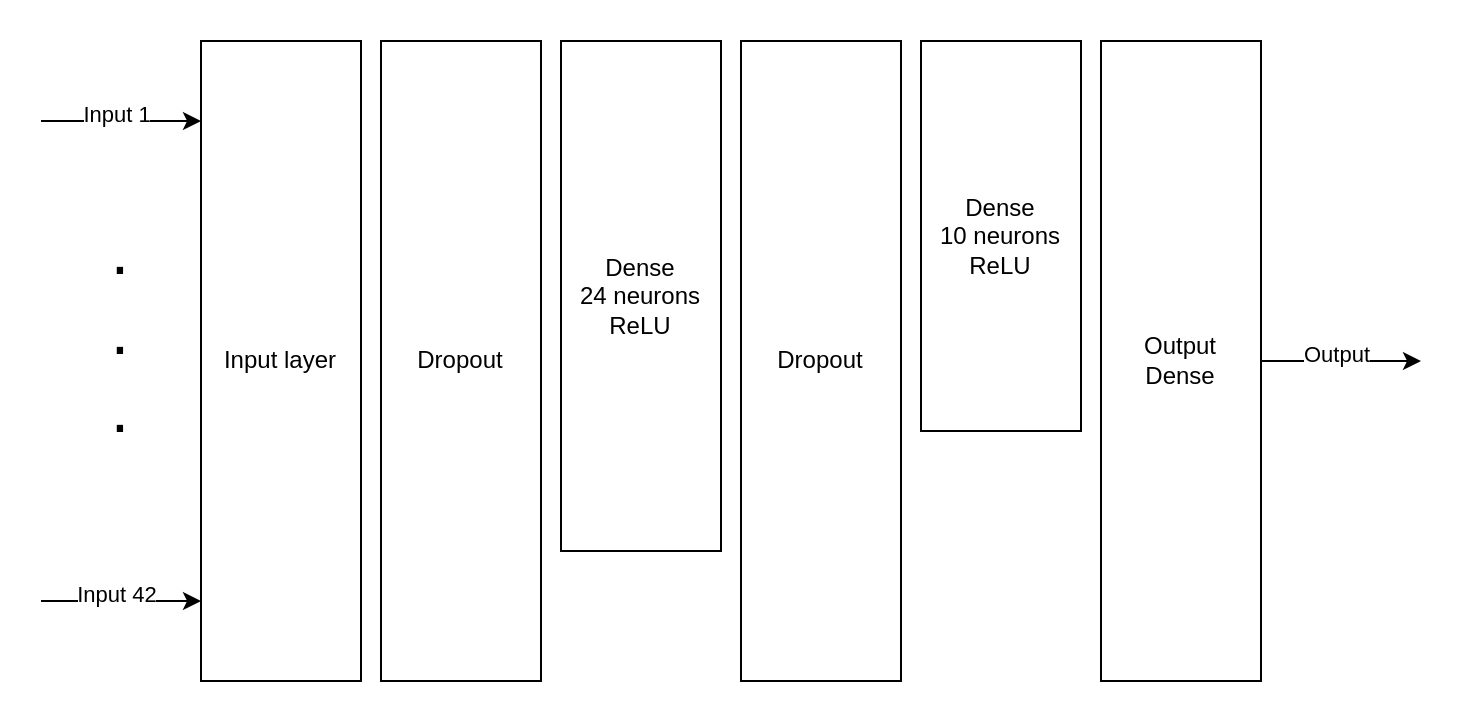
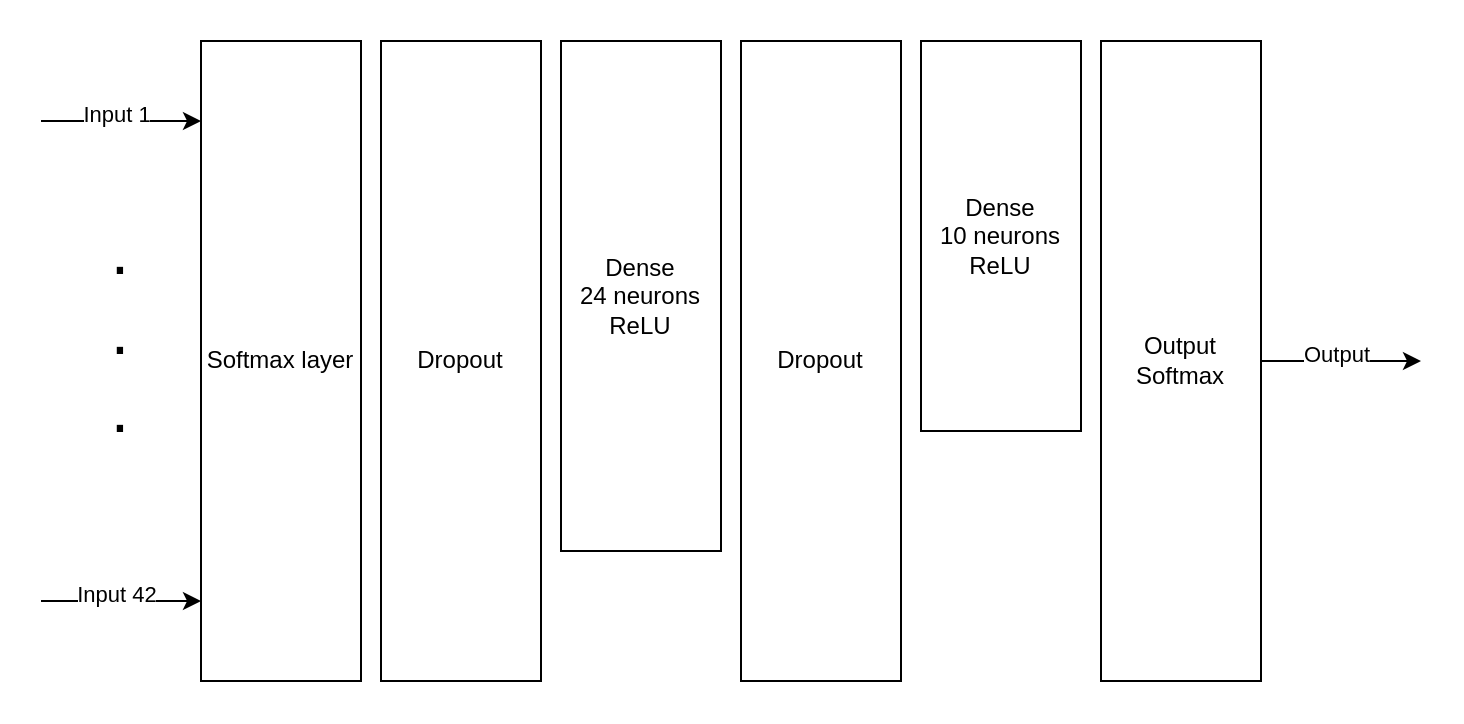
(281, 361) -> (281, 361)
(1181, 361) -> (1181, 361)
